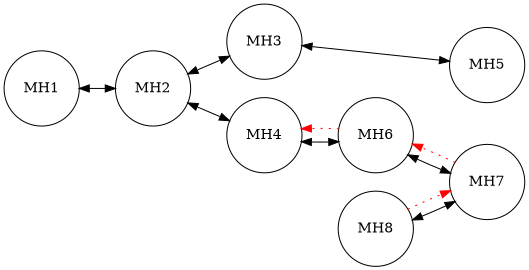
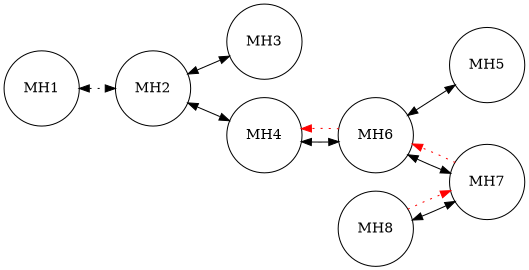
(376, 53) -> (431, 100)
(97, 88) -> (97, 88)
